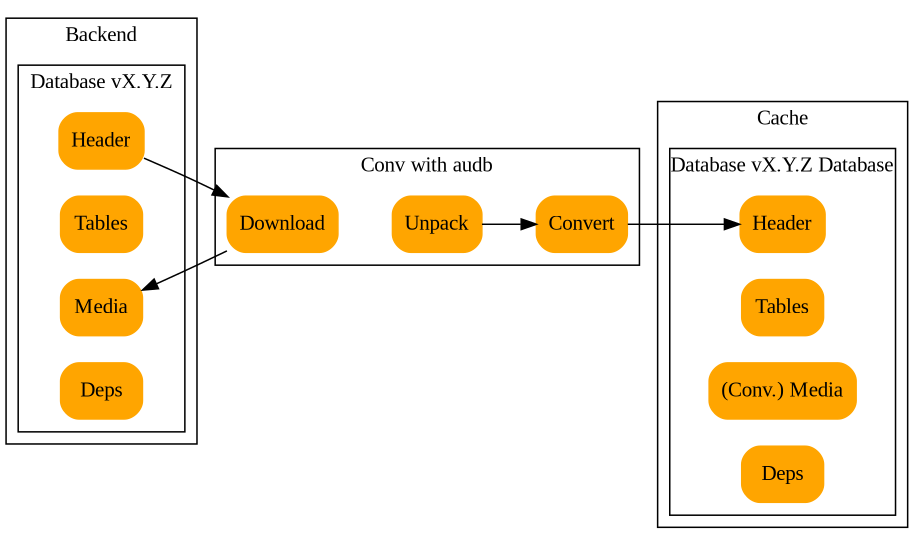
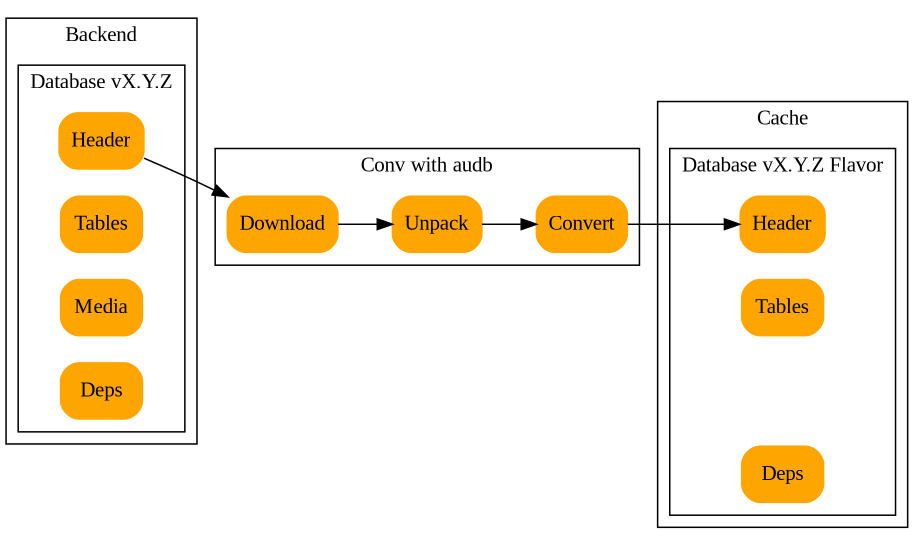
(783, 166) -> (783, 166)
(174, 276) -> (358, 224)
(783, 391) -> none
